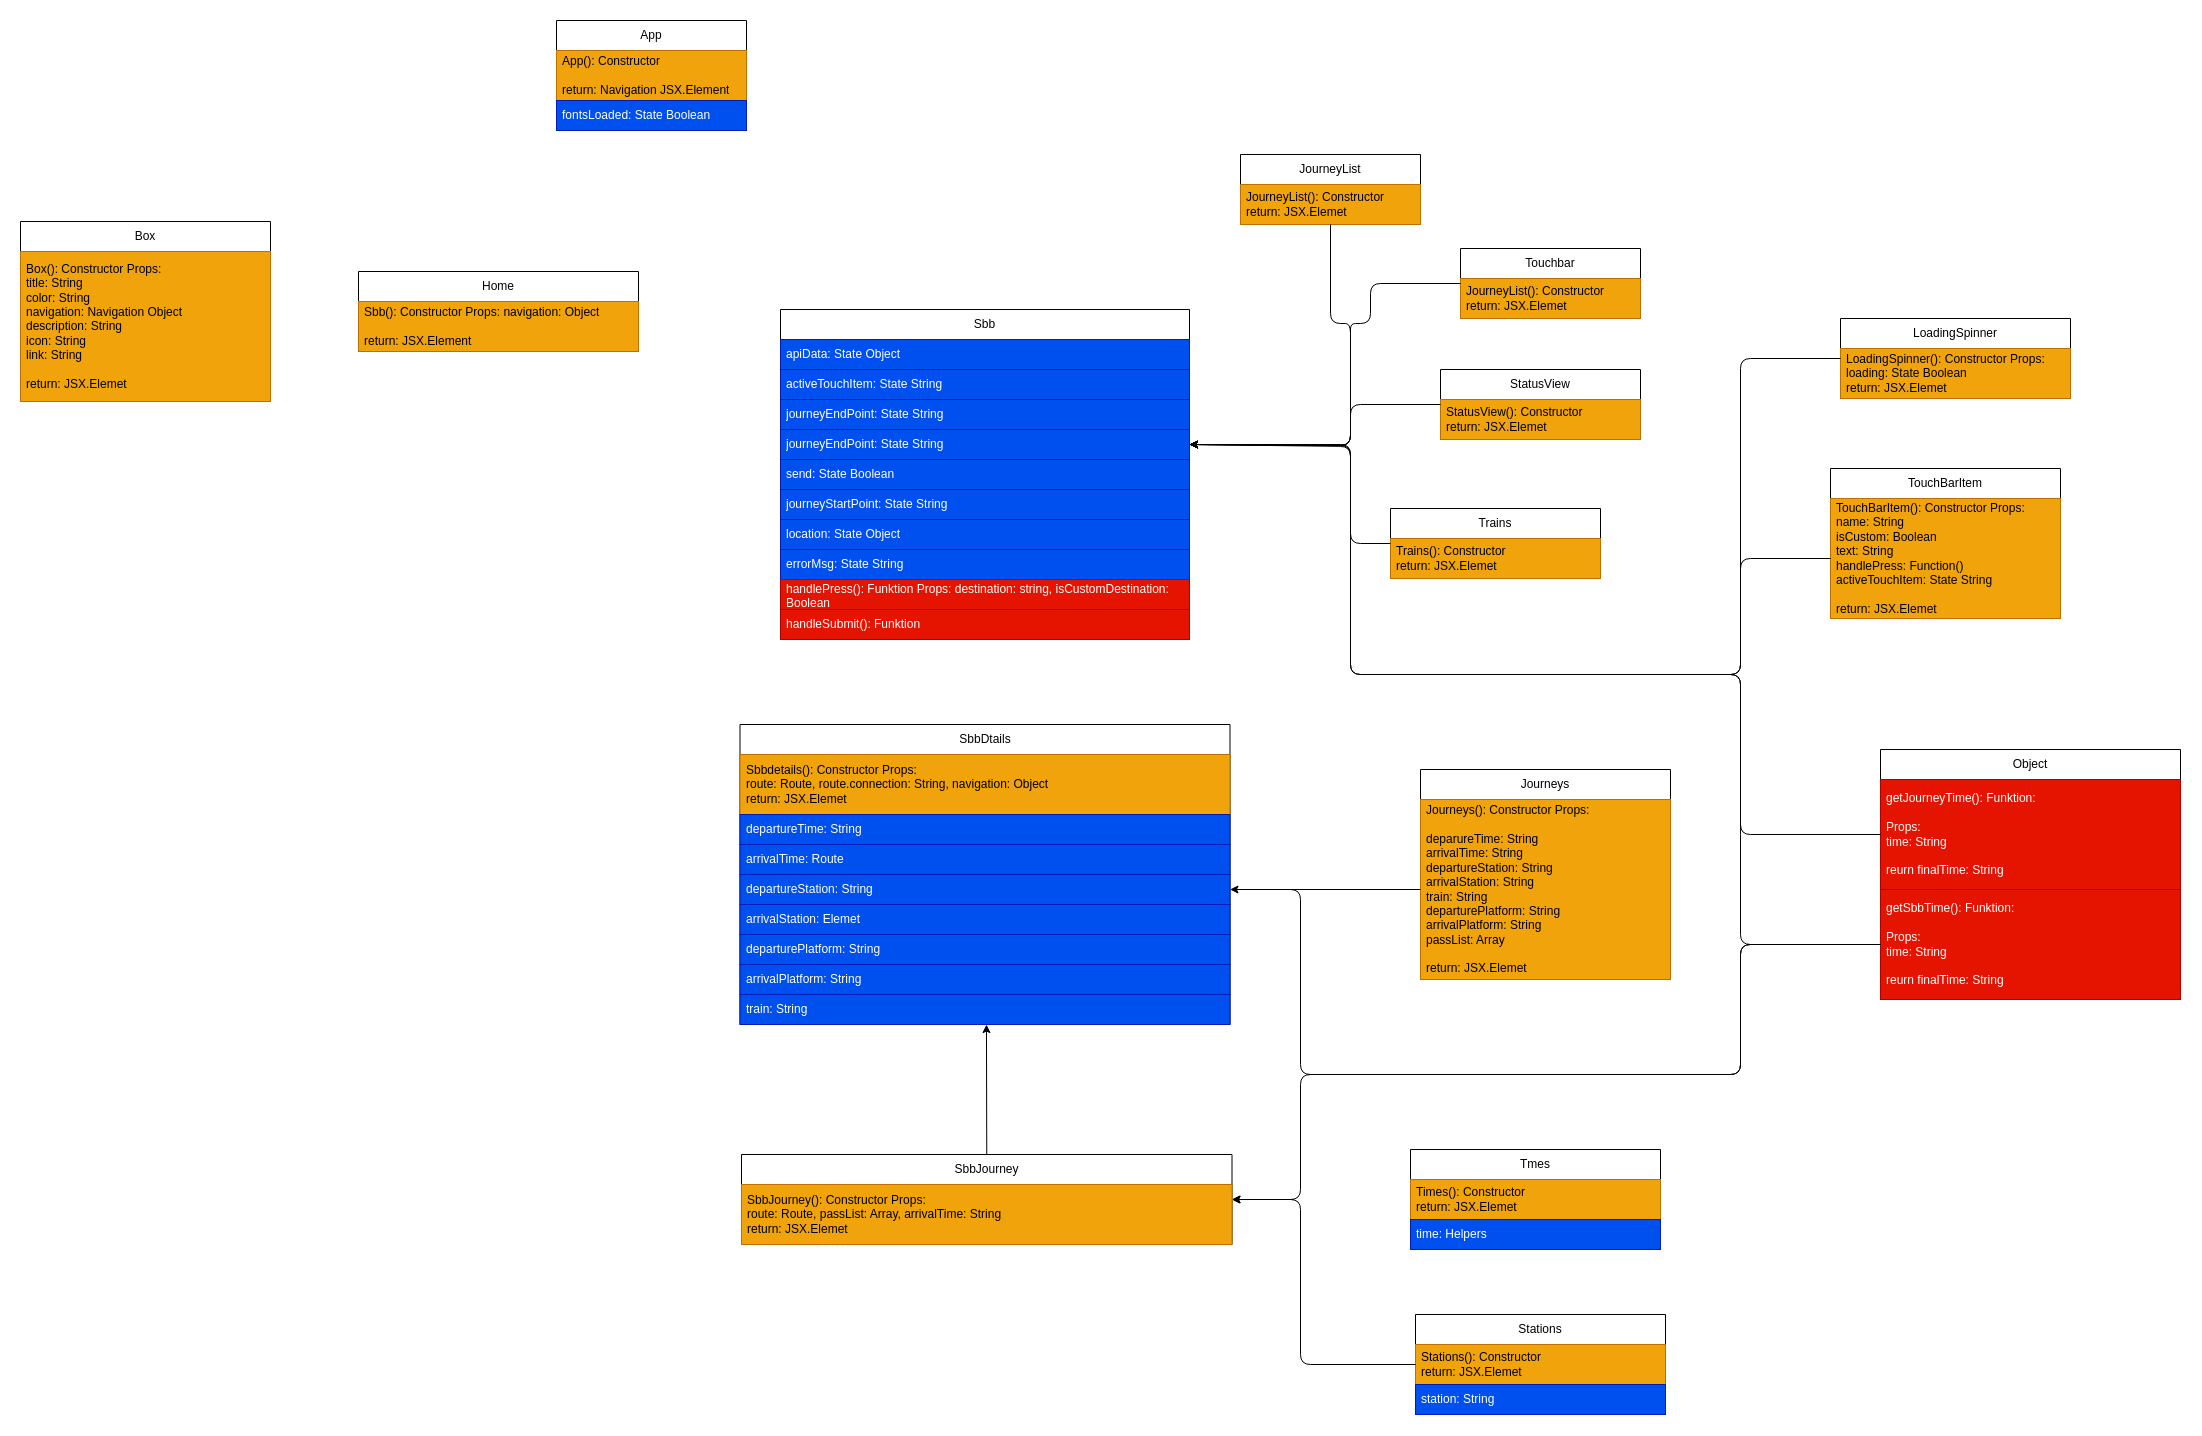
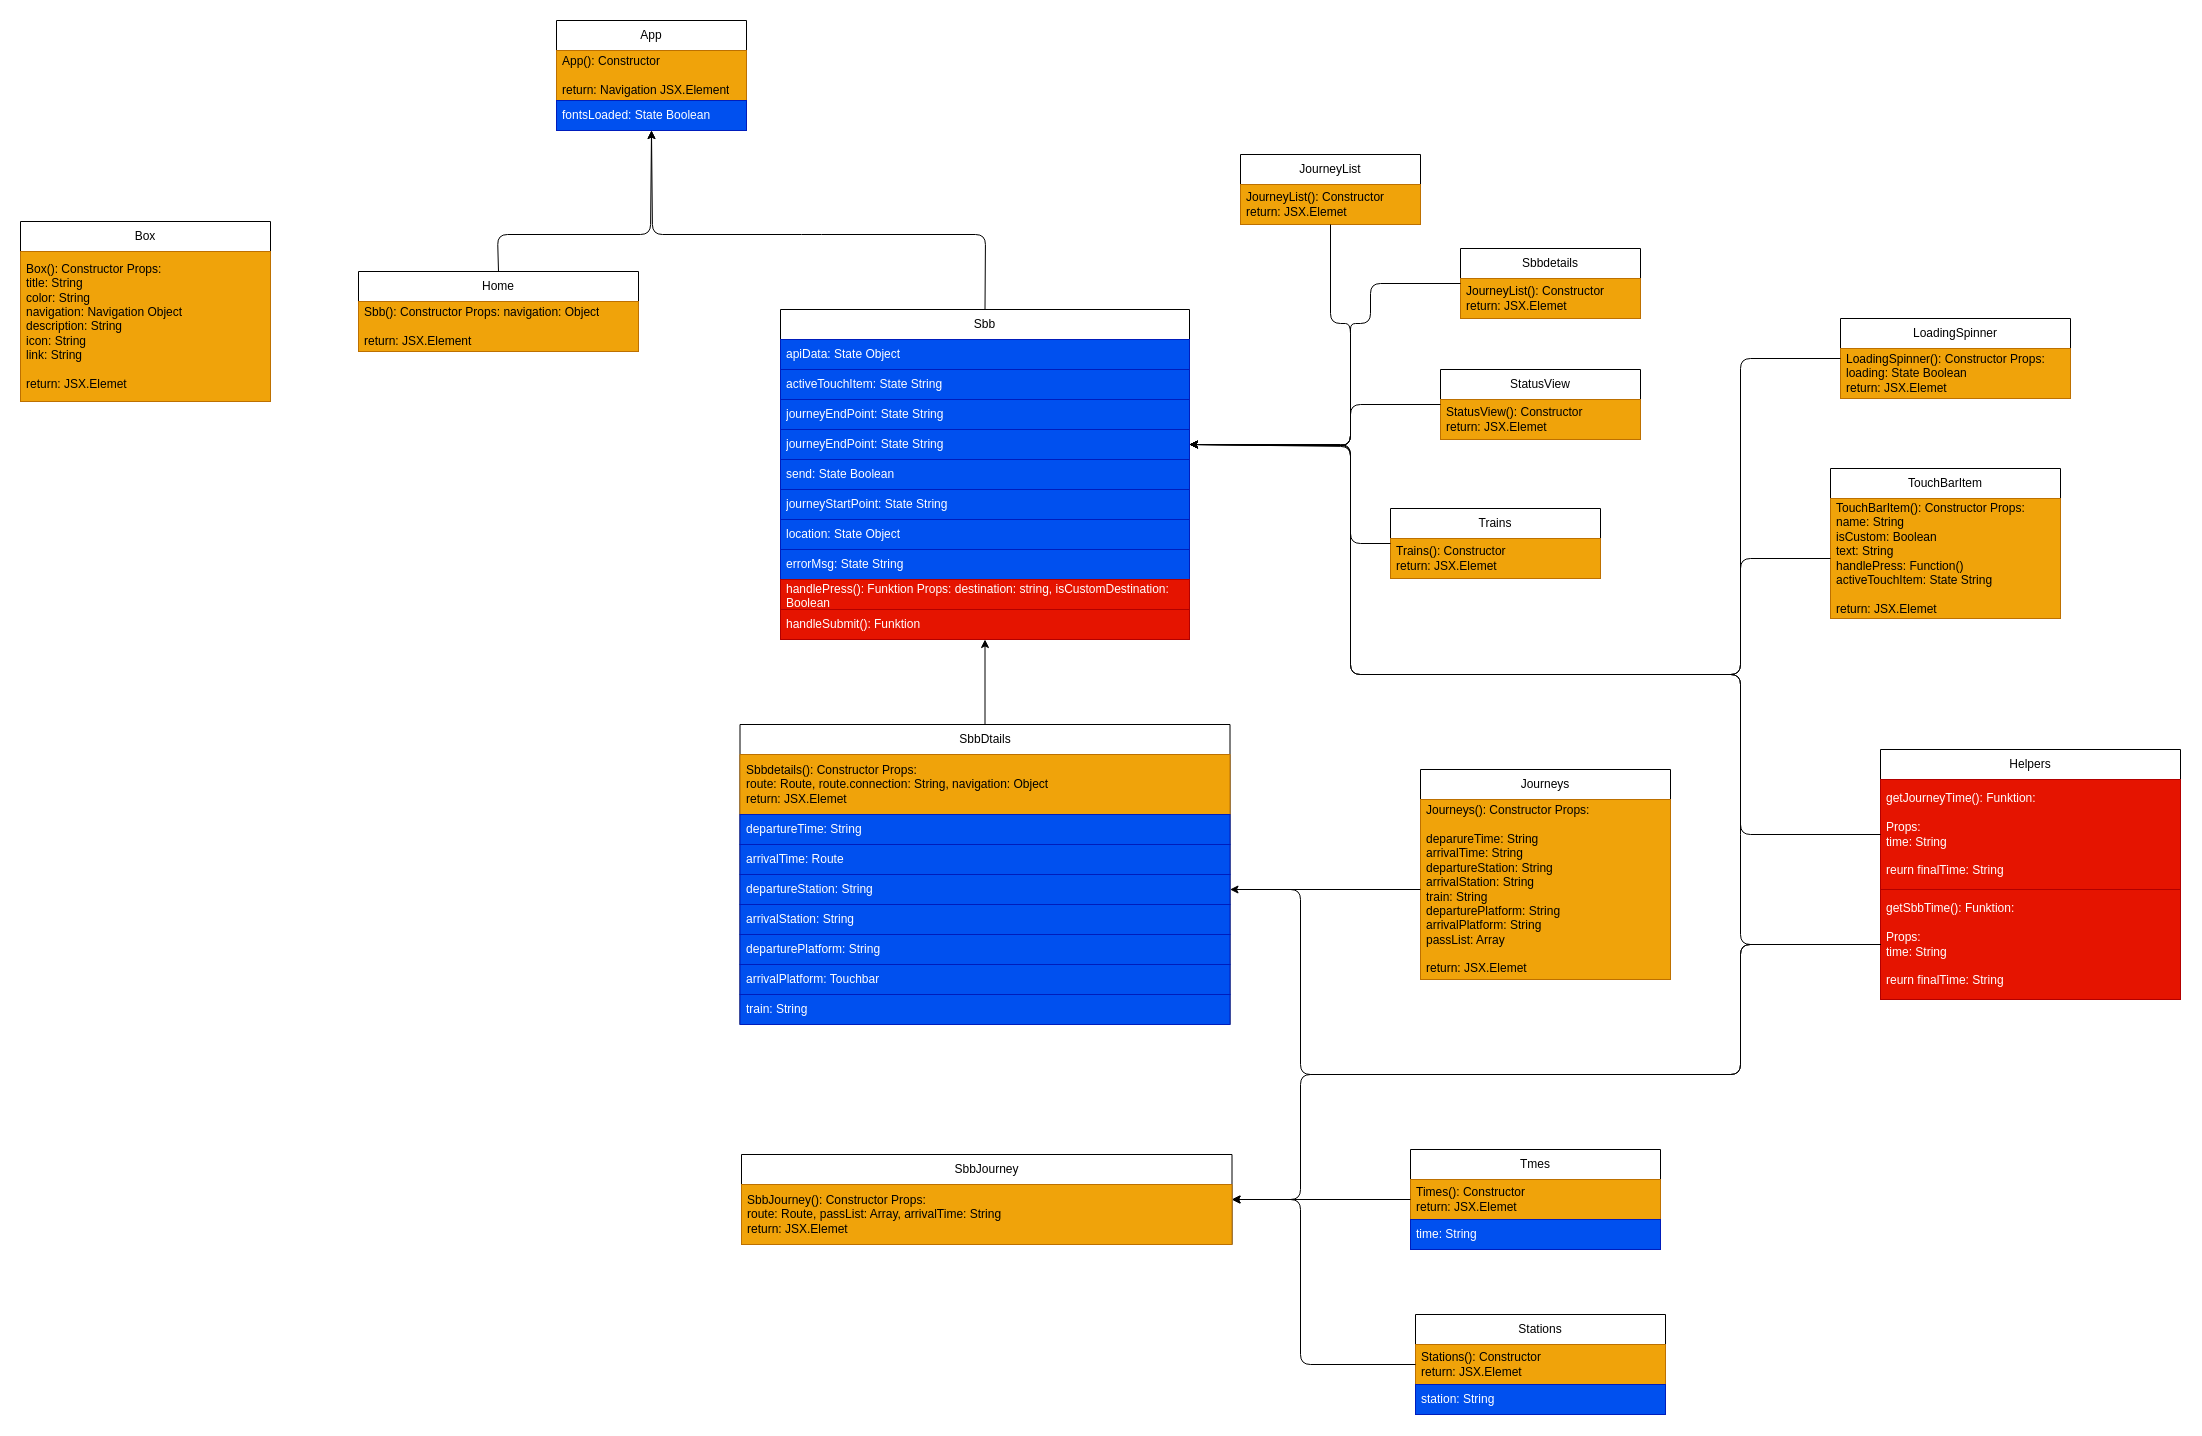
none -> (560, 235)
none -> (830, 235)
(1551, 264) -> (1551, 264)
none -> (985, 685)
(2031, 765) -> (2031, 765)
(811, 920) -> (811, 920)
(814, 980) -> (823, 980)
(987, 1093) -> none
none -> (1353, 1200)
(1454, 1235) -> (1451, 1235)
